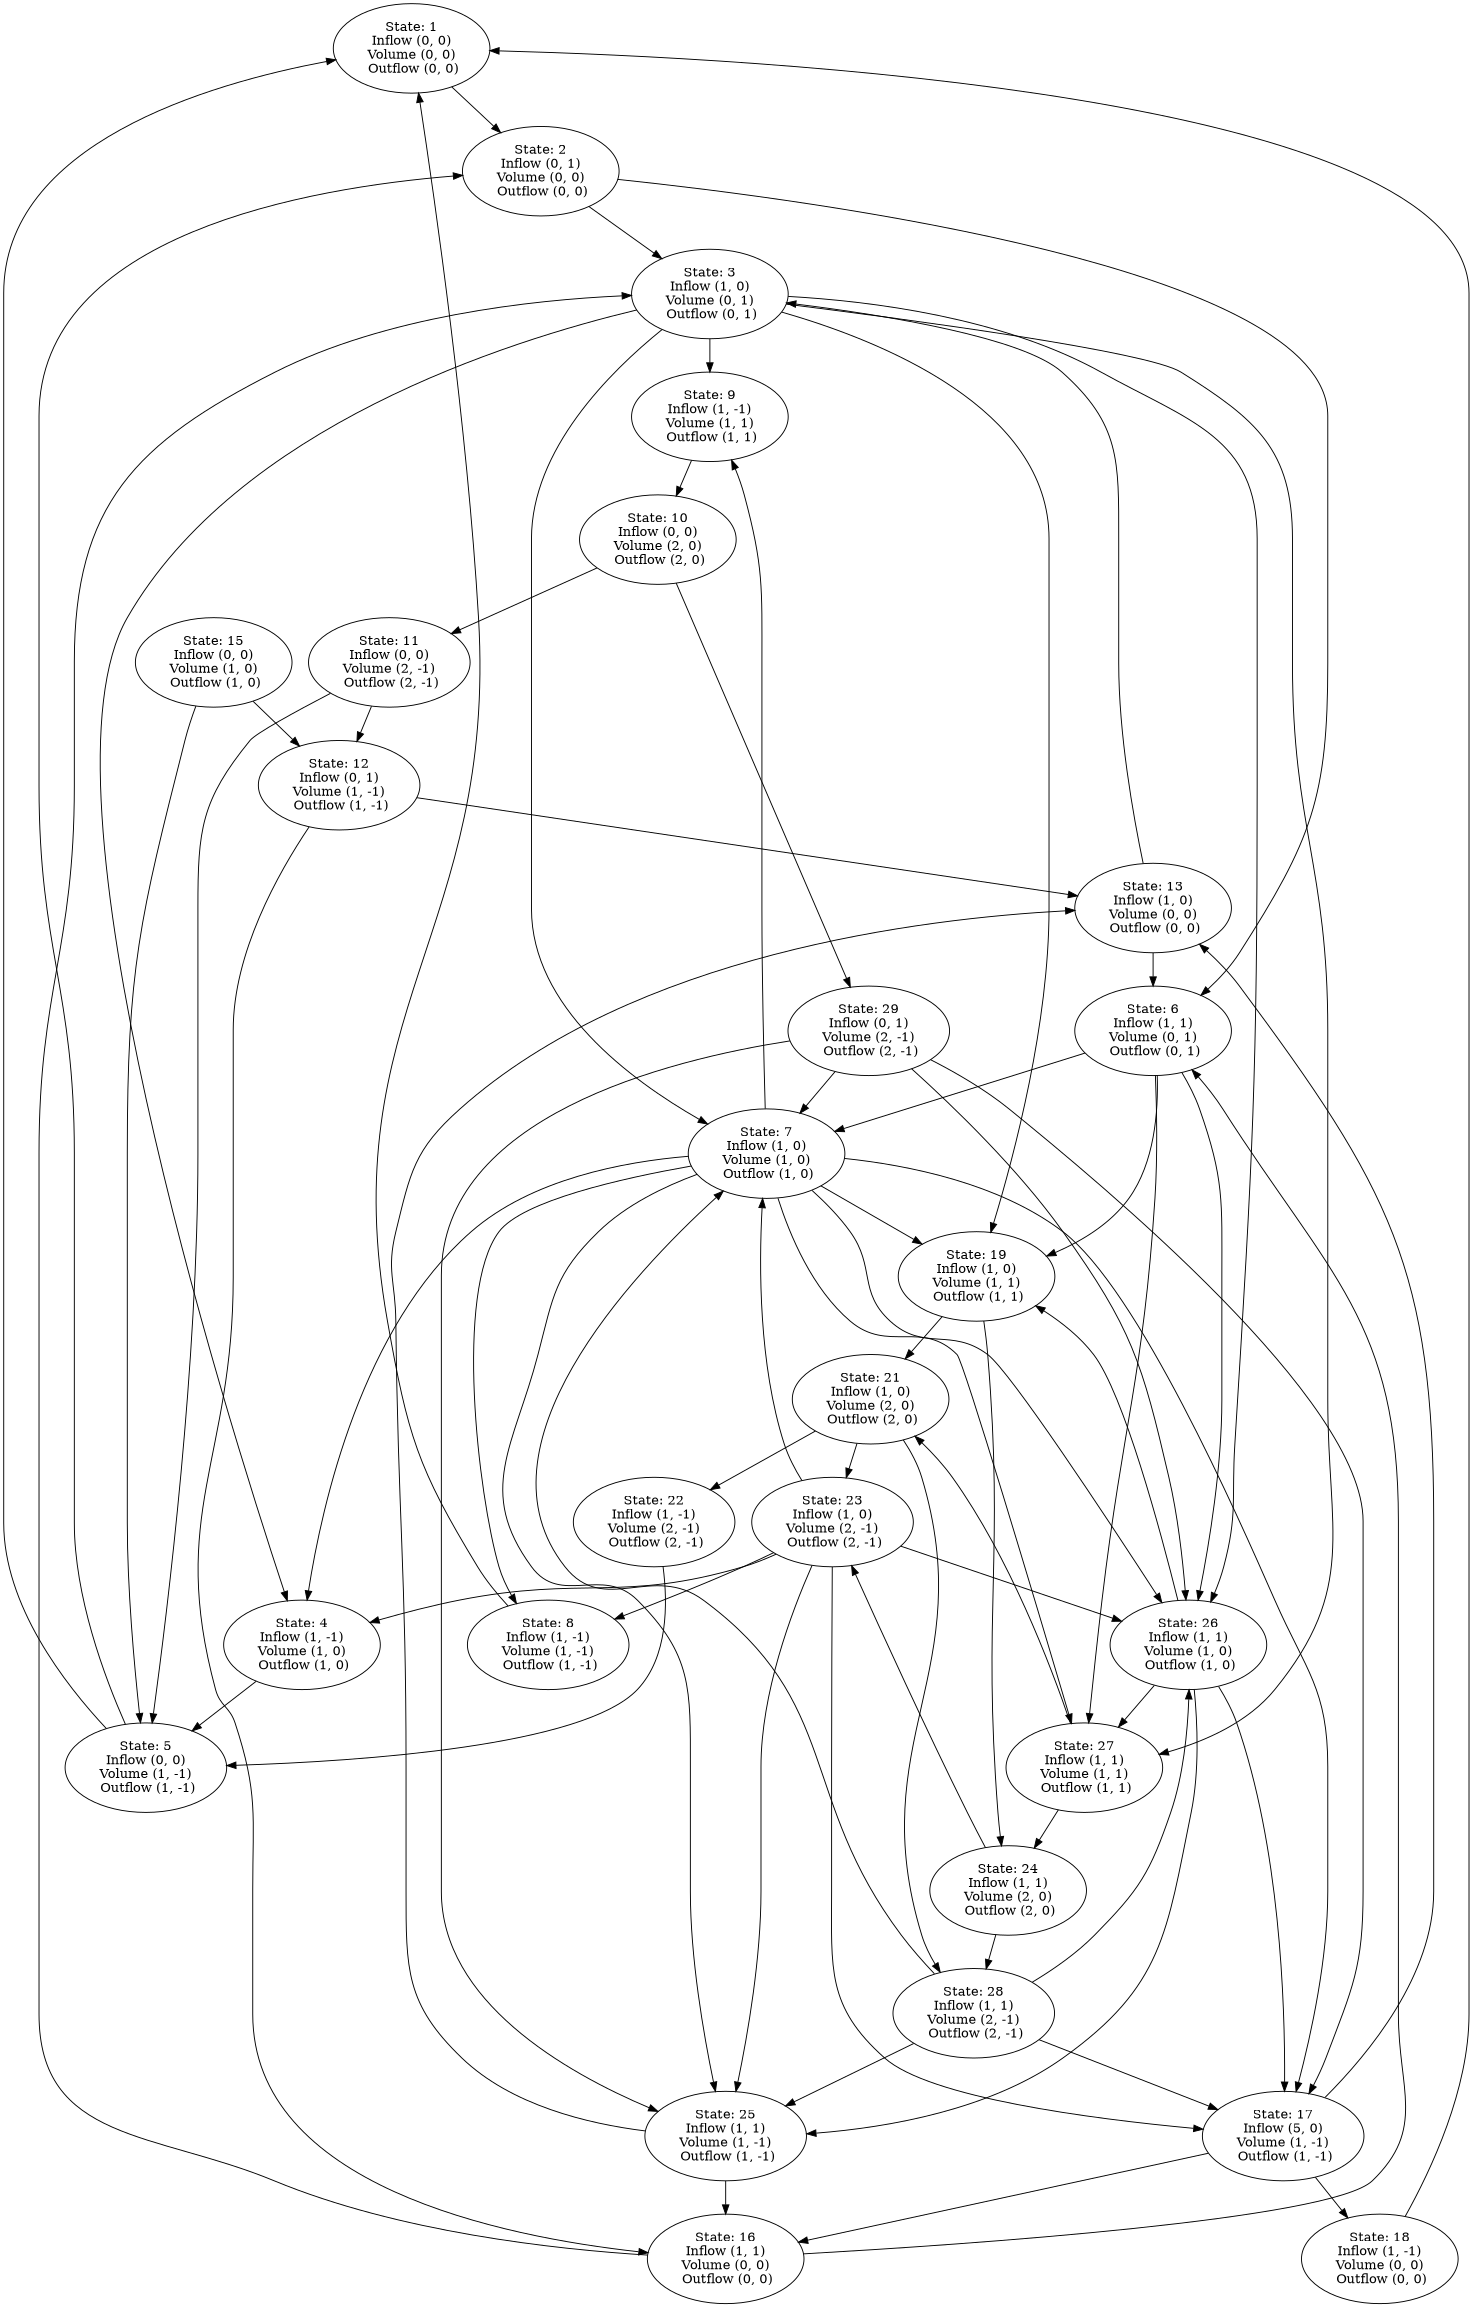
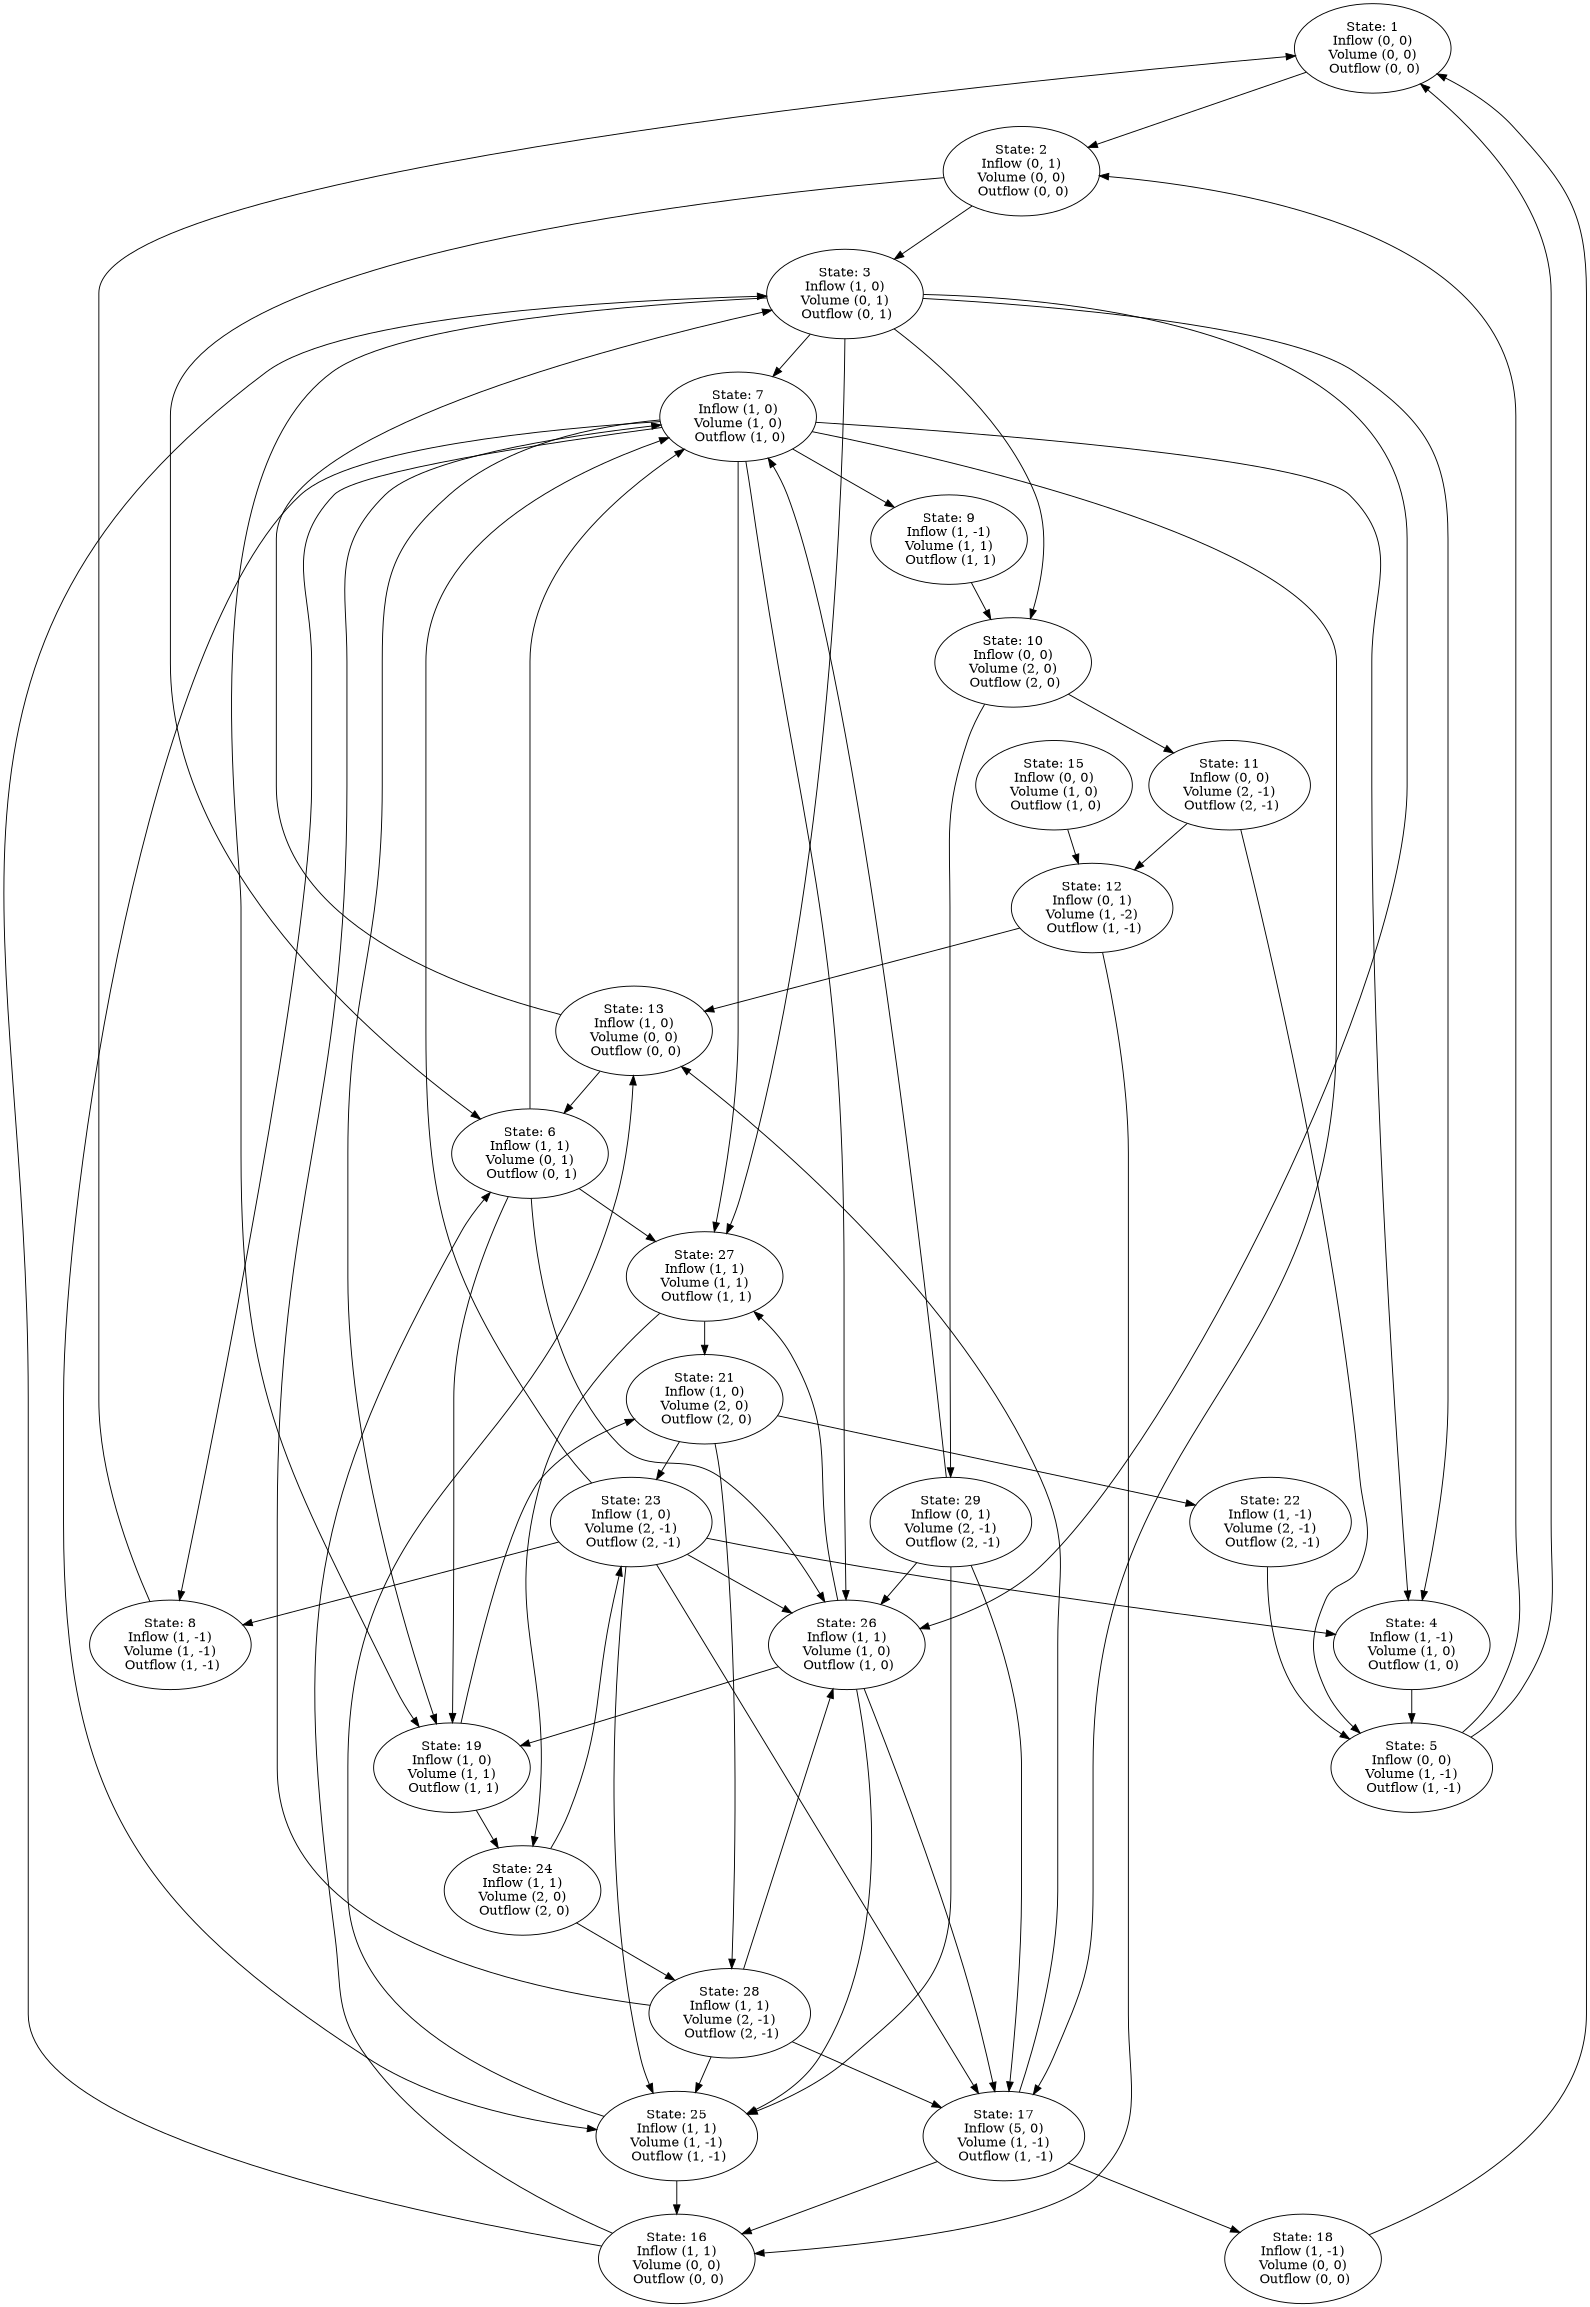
(710, 351) -> (1011, 449)
(339, 785) -> (1092, 908)
(127, 1206) -> none
